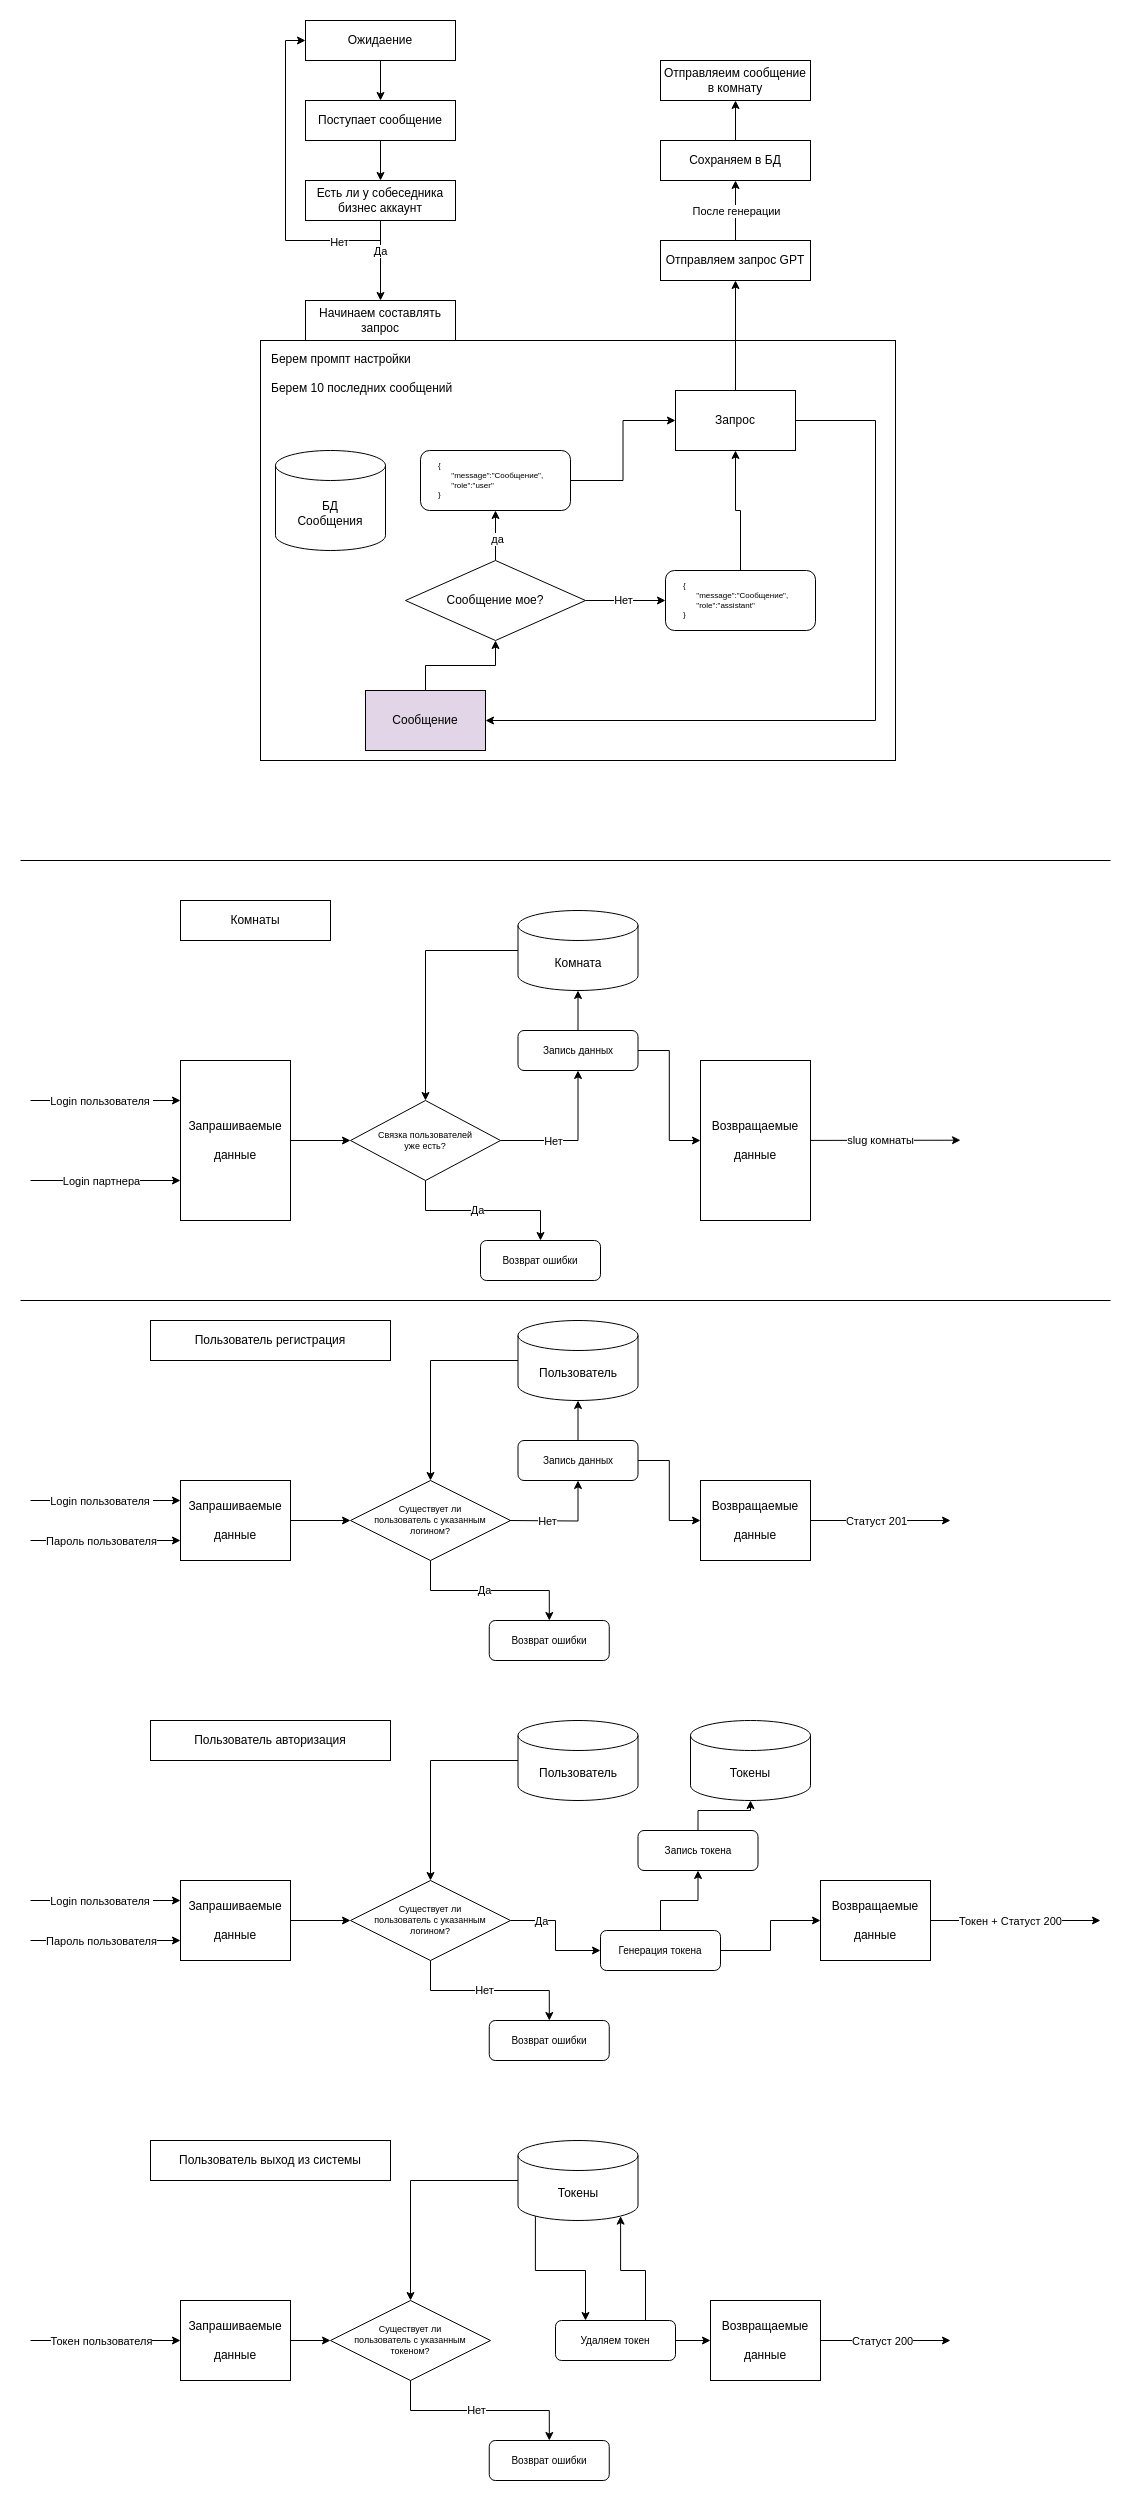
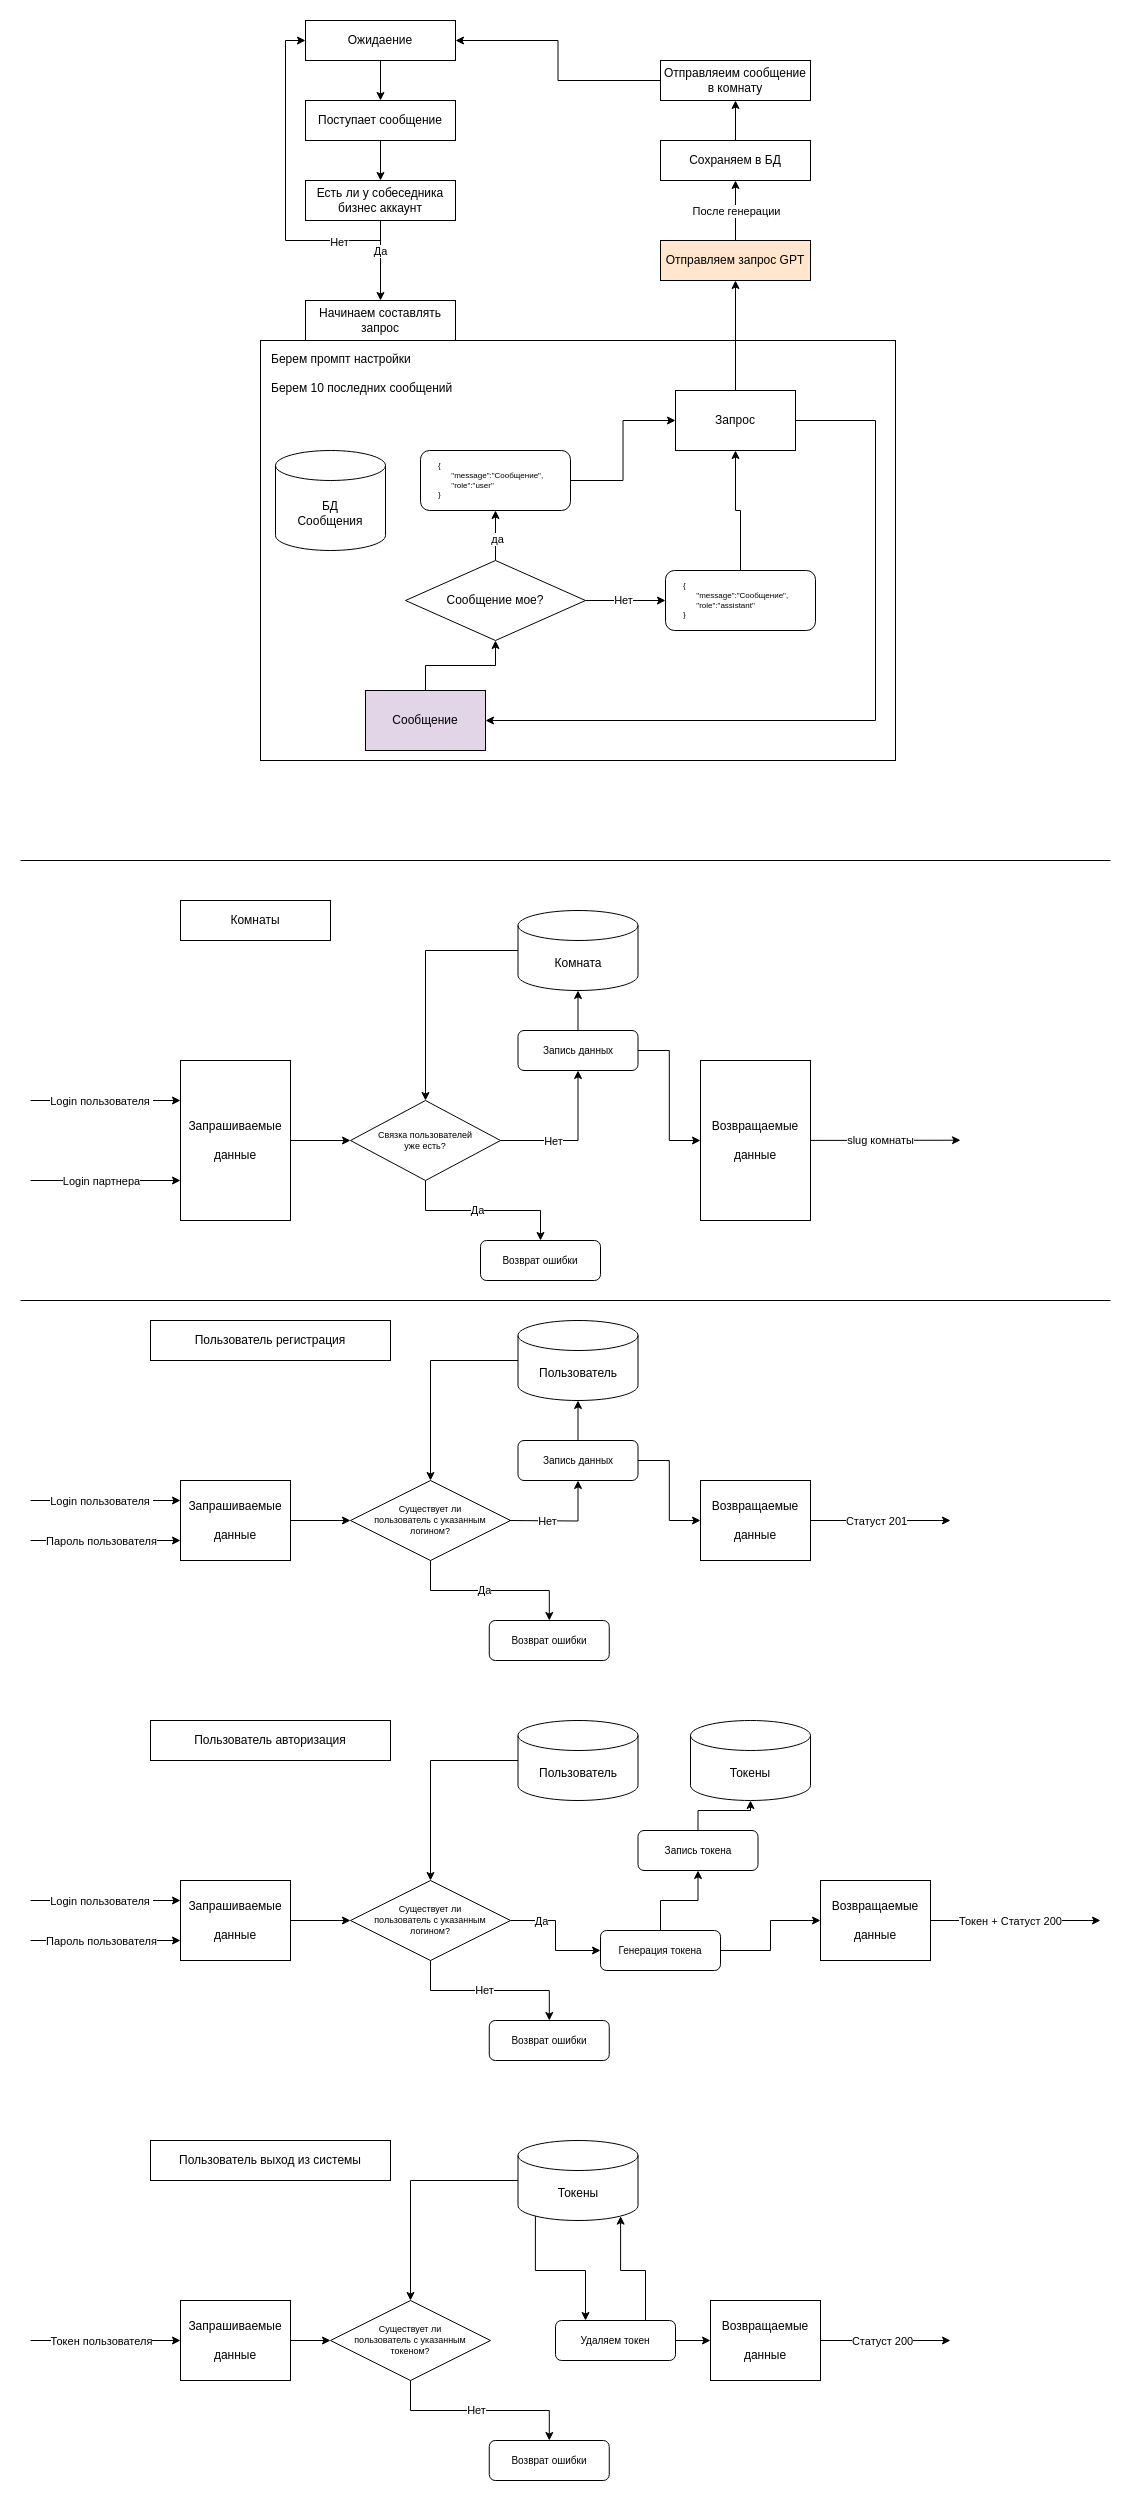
none -> (558, 64)
(736, 261) -> (736, 261)
